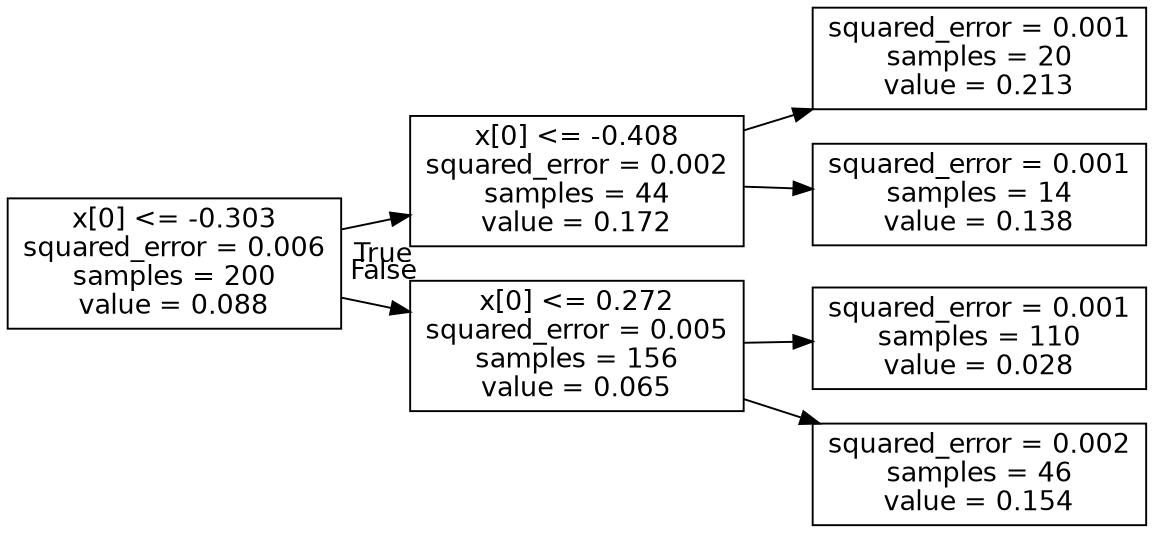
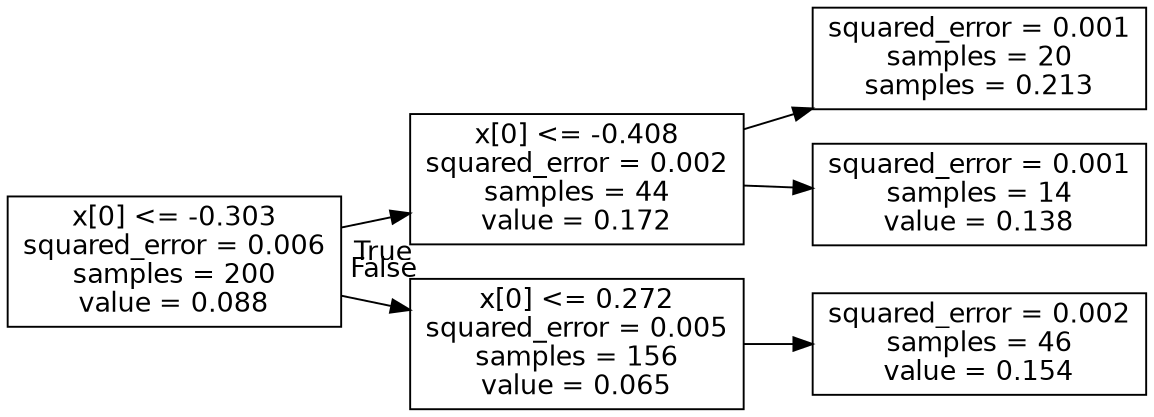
(979, 58) -> (979, 58)
(979, 338) -> none
